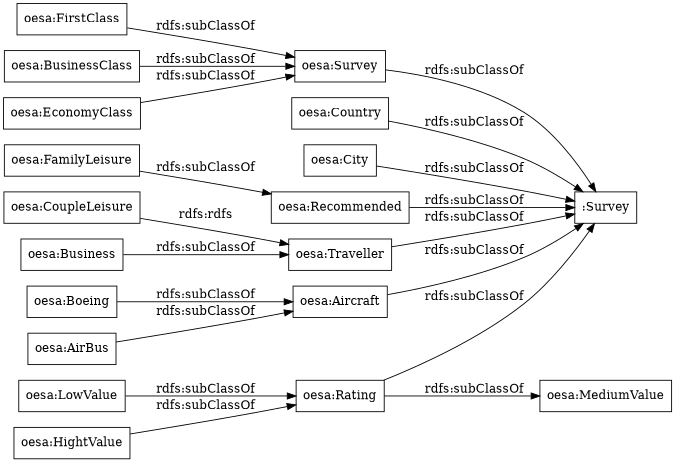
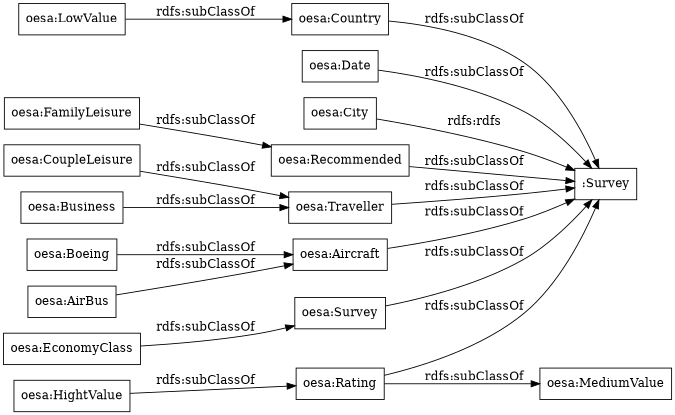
(72, 19) -> none
(72, 66) -> none
none -> (340, 66)
(474, 169) -> (474, 122)
(206, 215) -> (206, 168)
(206, 396) -> (204, 19)
